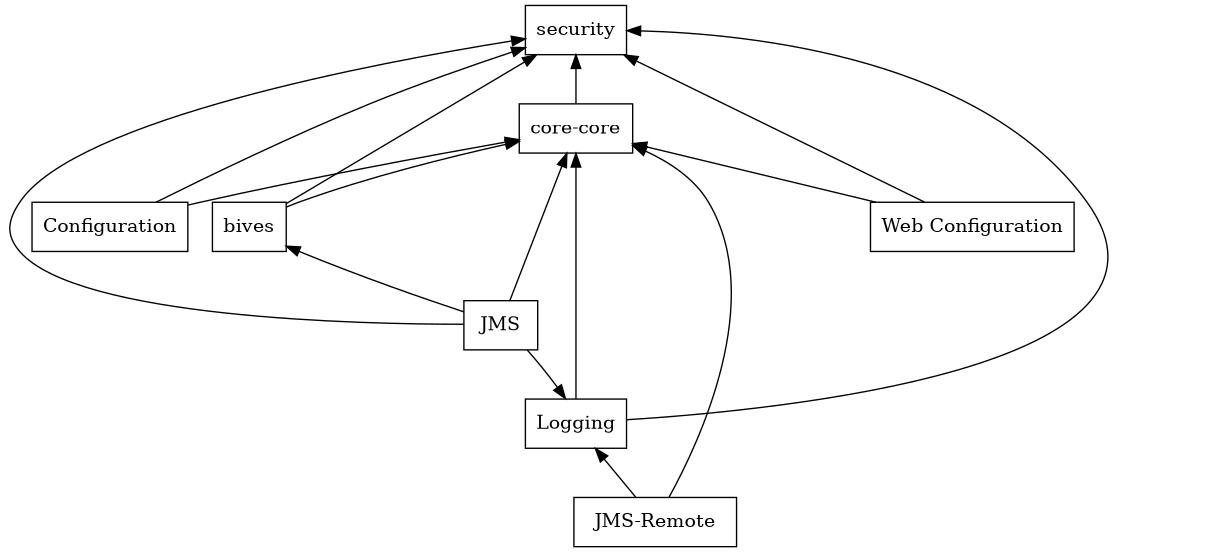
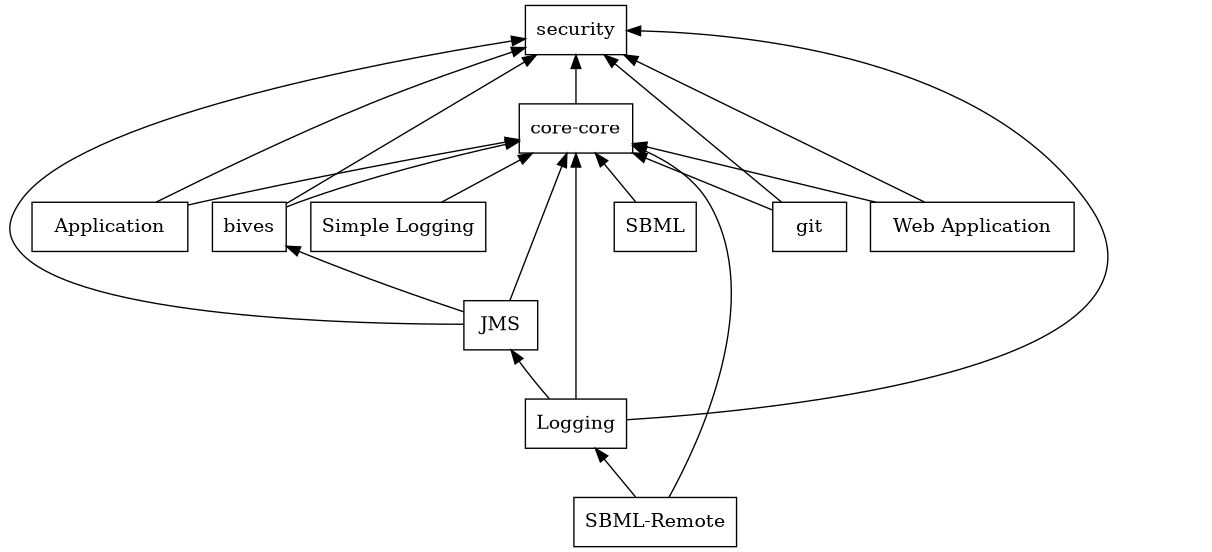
(110, 227) -> (110, 227)
none -> (398, 227)
none -> (655, 227)
none -> (810, 227)
(972, 227) -> (972, 227)
(543, 368) -> (534, 380)
(655, 522) -> (655, 522)
